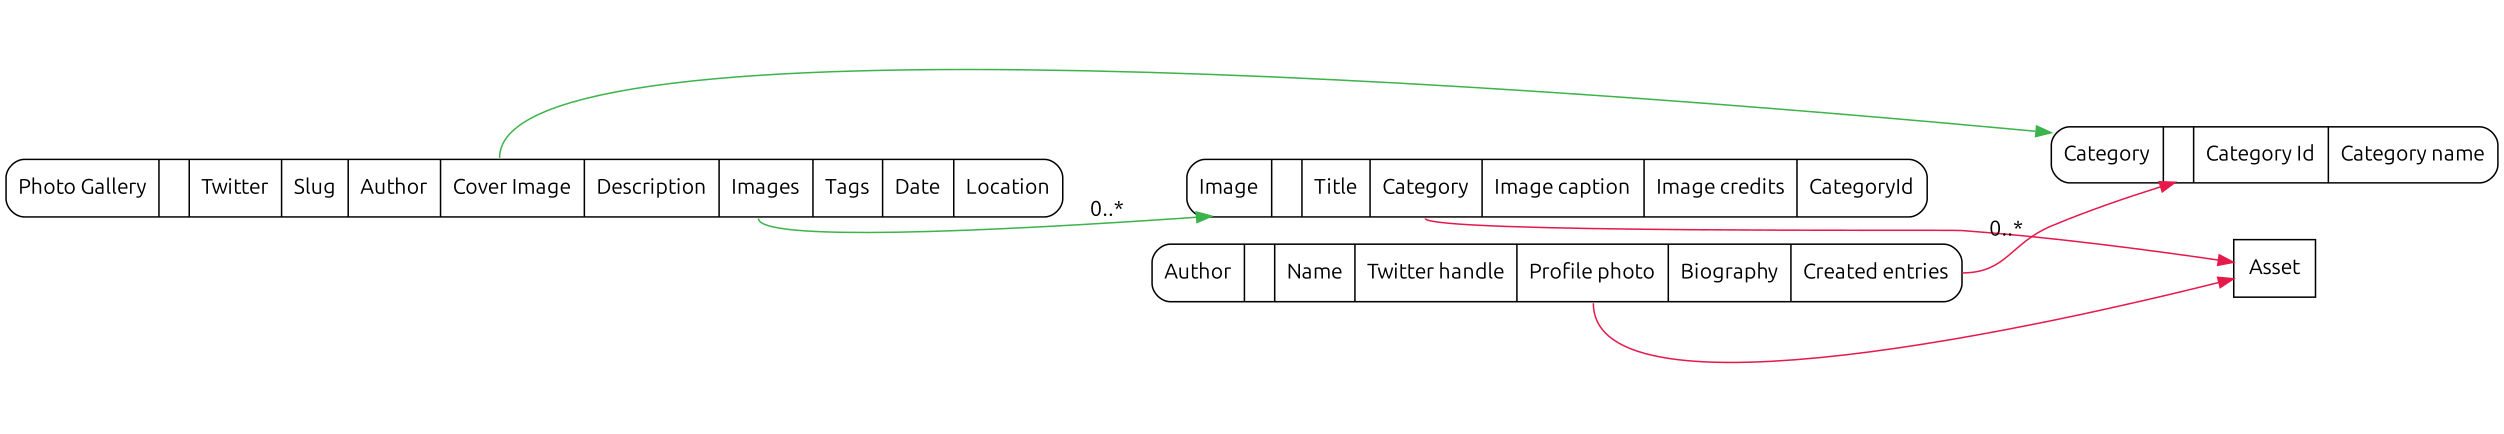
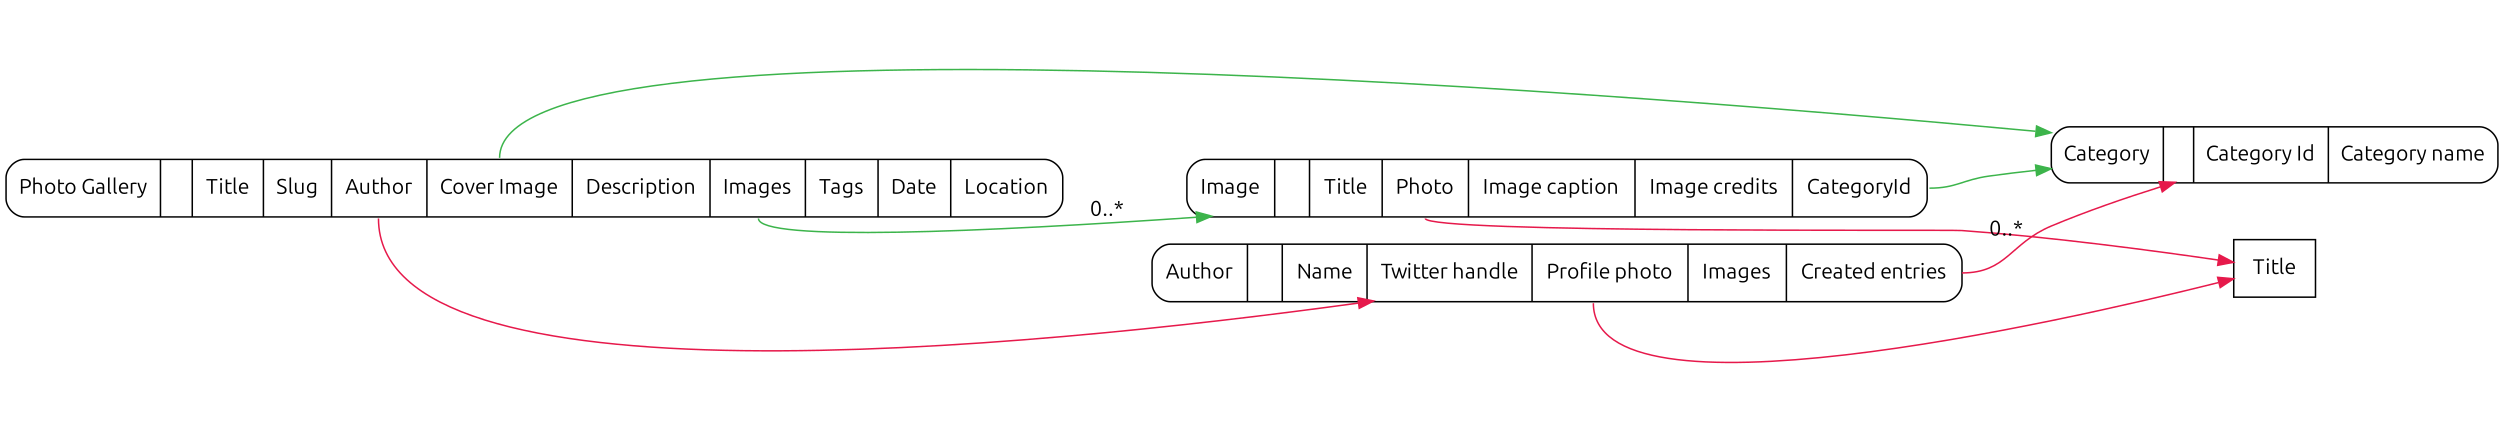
none -> (1982, 177)
(235, 187) -> (228, 187)
(1426, 187) -> (1425, 187)
(2275, 268) -> (2275, 268)
(1730, 272) -> (1737, 272)
none -> (844, 349)
